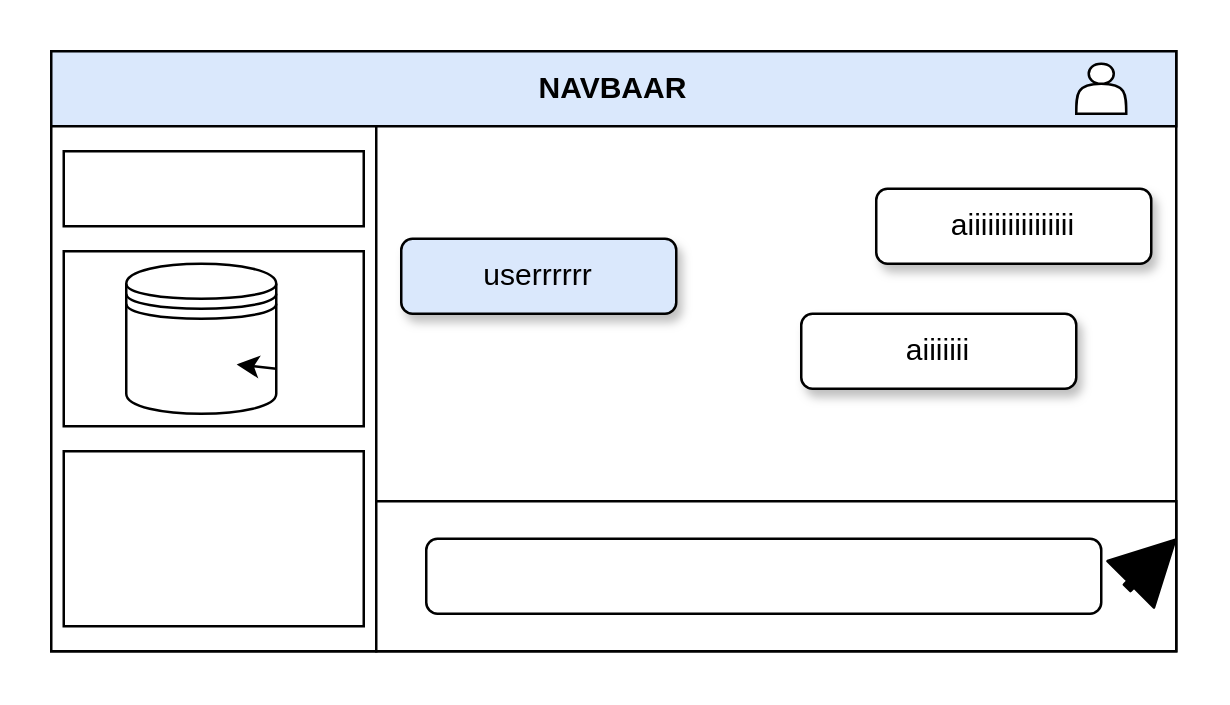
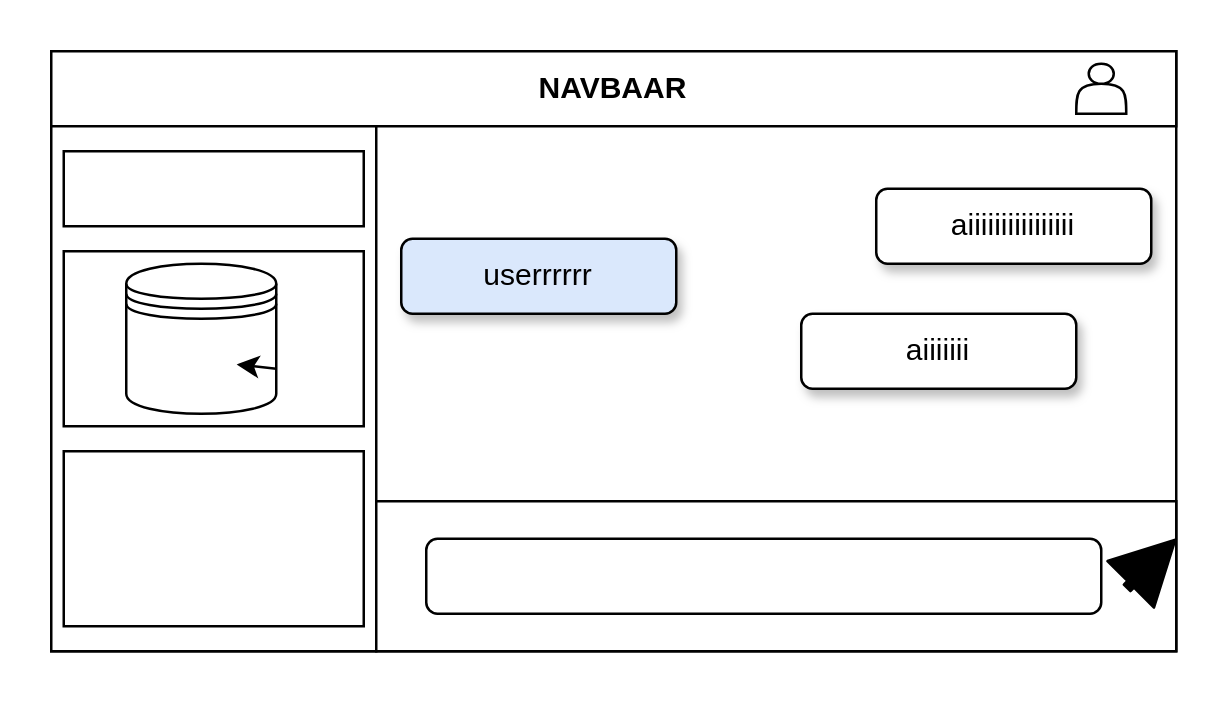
(614, 89) -> (614, 89)
